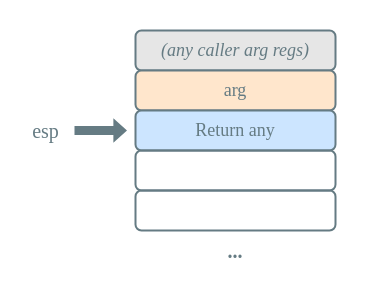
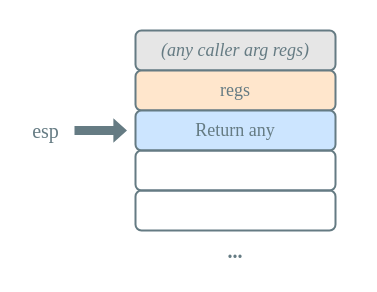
(236, 91) -> (236, 91)
